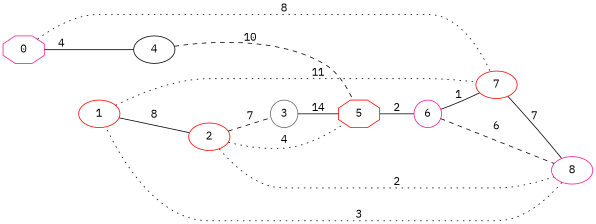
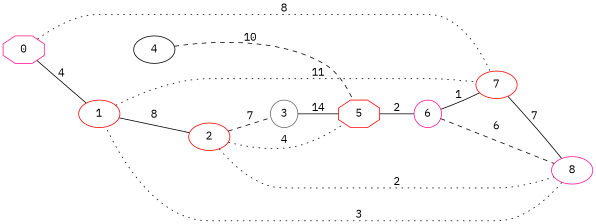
(89, 50) -> (62, 82)
